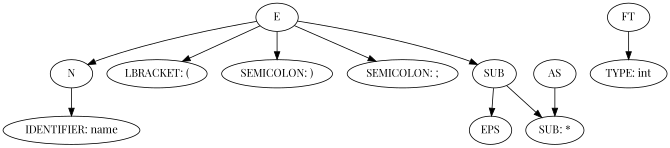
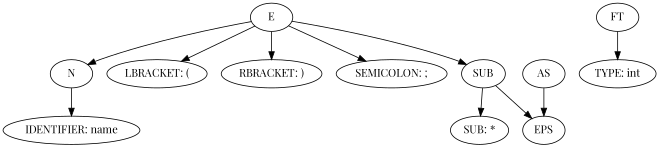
(277, 74) -> (272, 74)
(555, 98) -> (544, 98)
